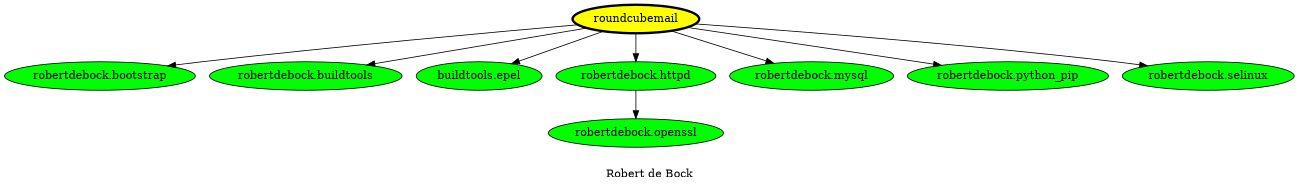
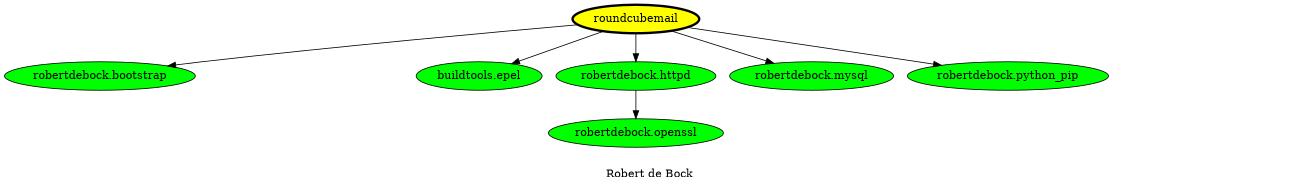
(306, 76) -> none
(1208, 76) -> none
